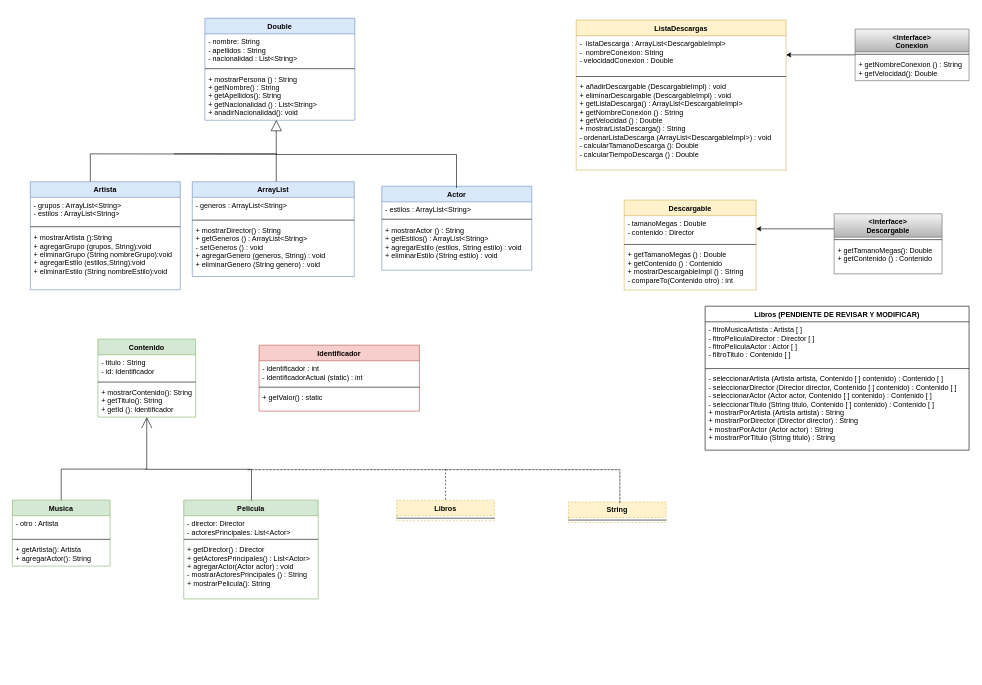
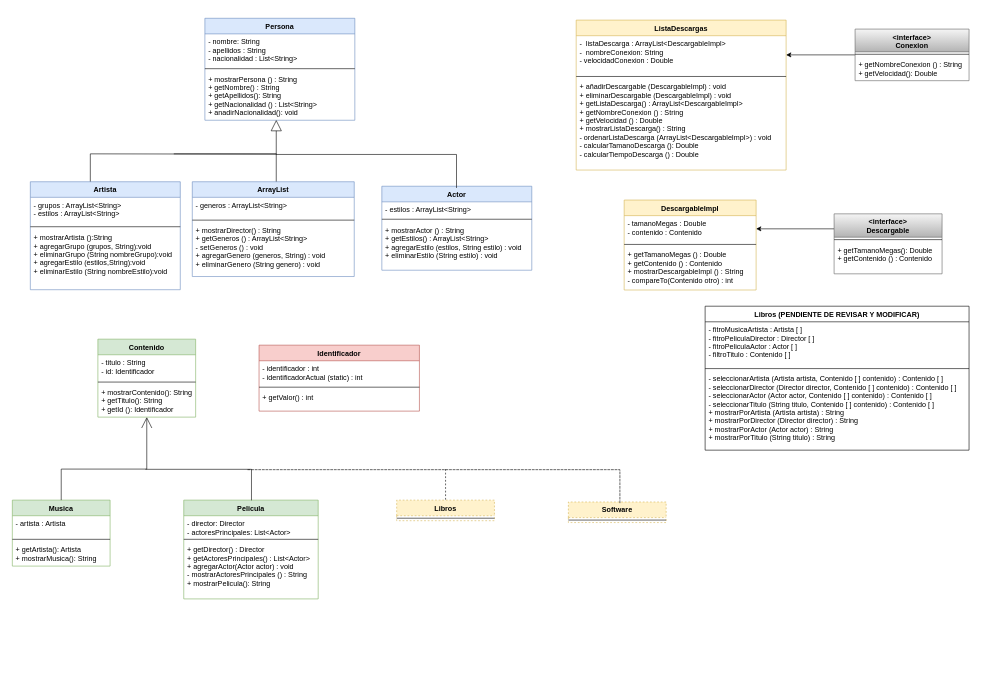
(280, 26) -> (280, 26)
(690, 208) -> (690, 208)
(667, 224) -> (667, 224)
(299, 398) -> (293, 398)
(617, 510) -> (617, 510)
(43, 524) -> (48, 524)
(57, 550) -> (57, 550)
